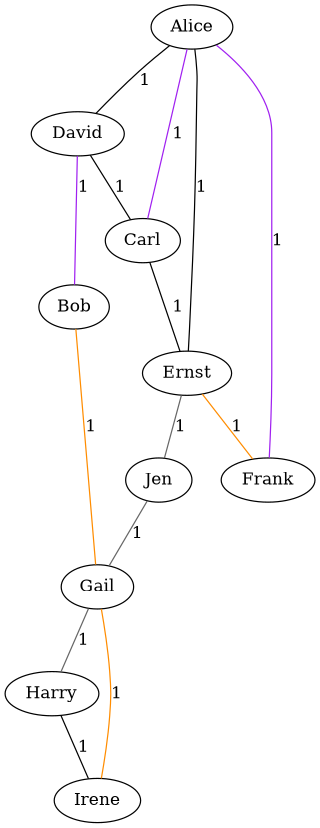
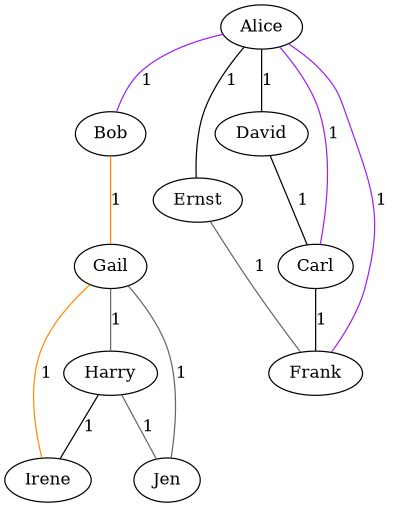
(76, 220) -> (159, 59)
(165, 307) -> (316, 320)
(173, 427) -> (139, 427)
(227, 427) -> (254, 288)
